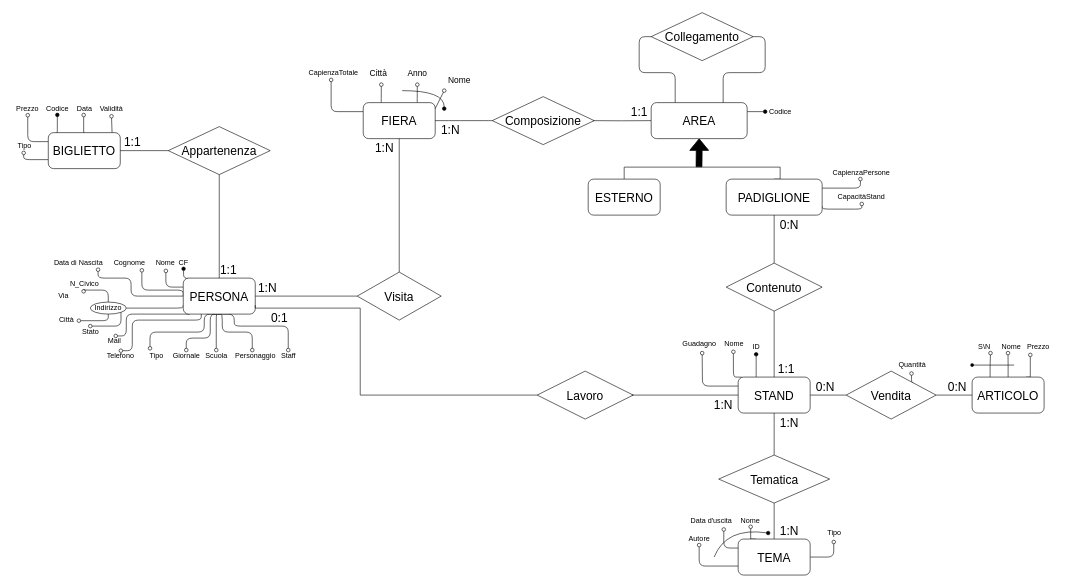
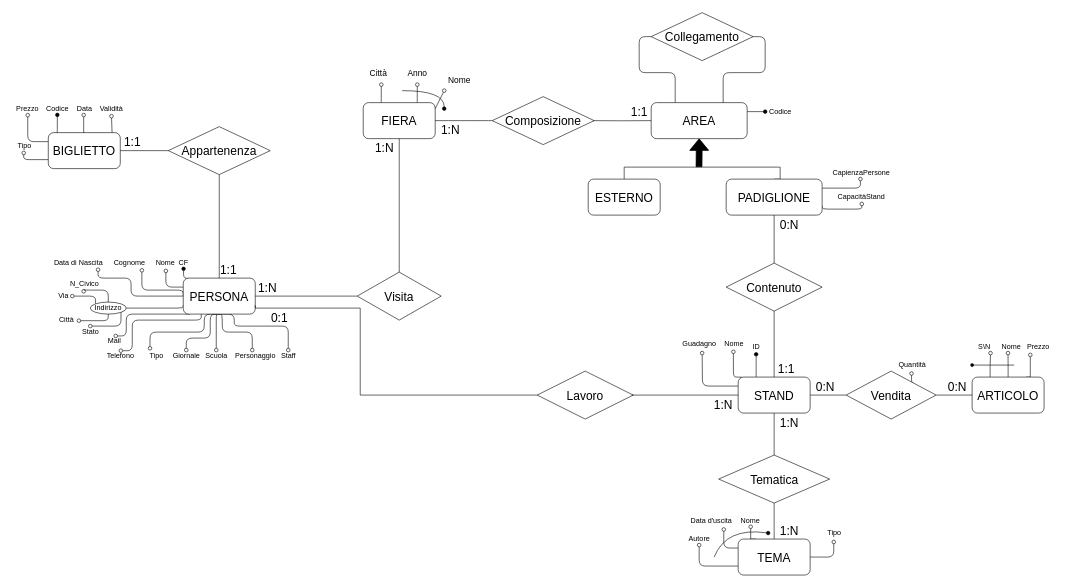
(333, 73) -> none
(334, 111) -> none
none -> (89, 296)
